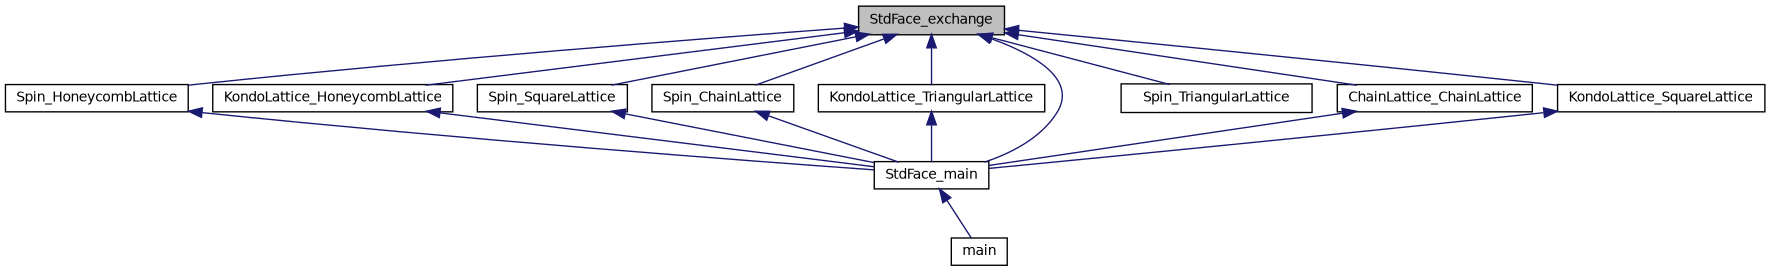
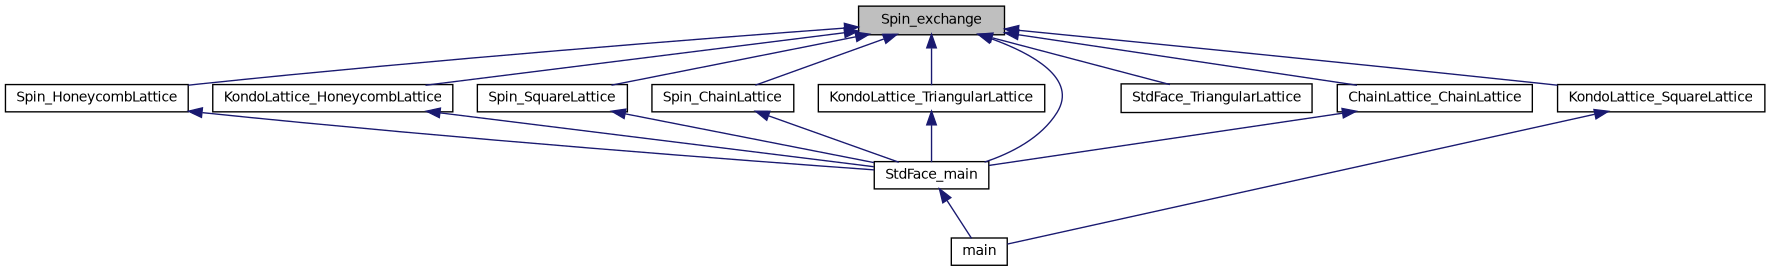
(932, 20) -> (932, 20)
(1217, 98) -> (1217, 98)
(1266, 141) -> (1301, 179)
